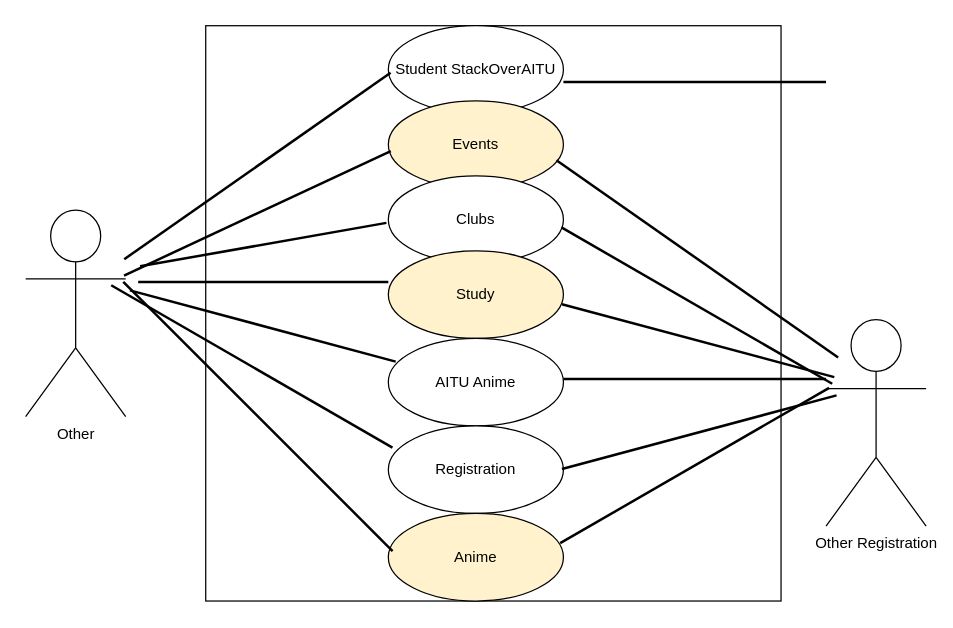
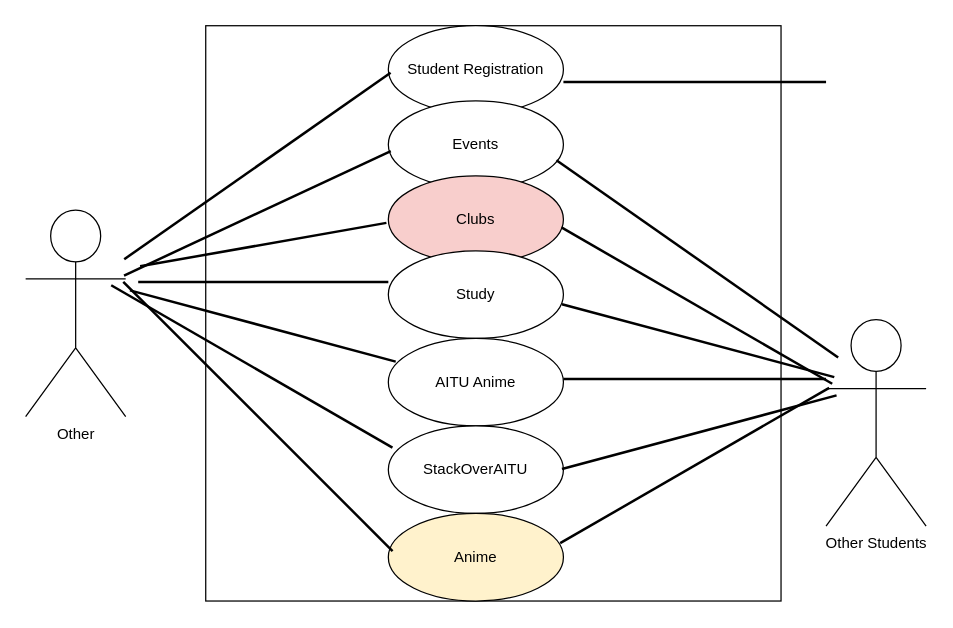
(476, 69) -> (476, 69)
(476, 144) -> (476, 144)
(476, 219) -> (476, 219)
(476, 294) -> (476, 294)
(476, 469) -> (476, 469)
(876, 543) -> (876, 543)
